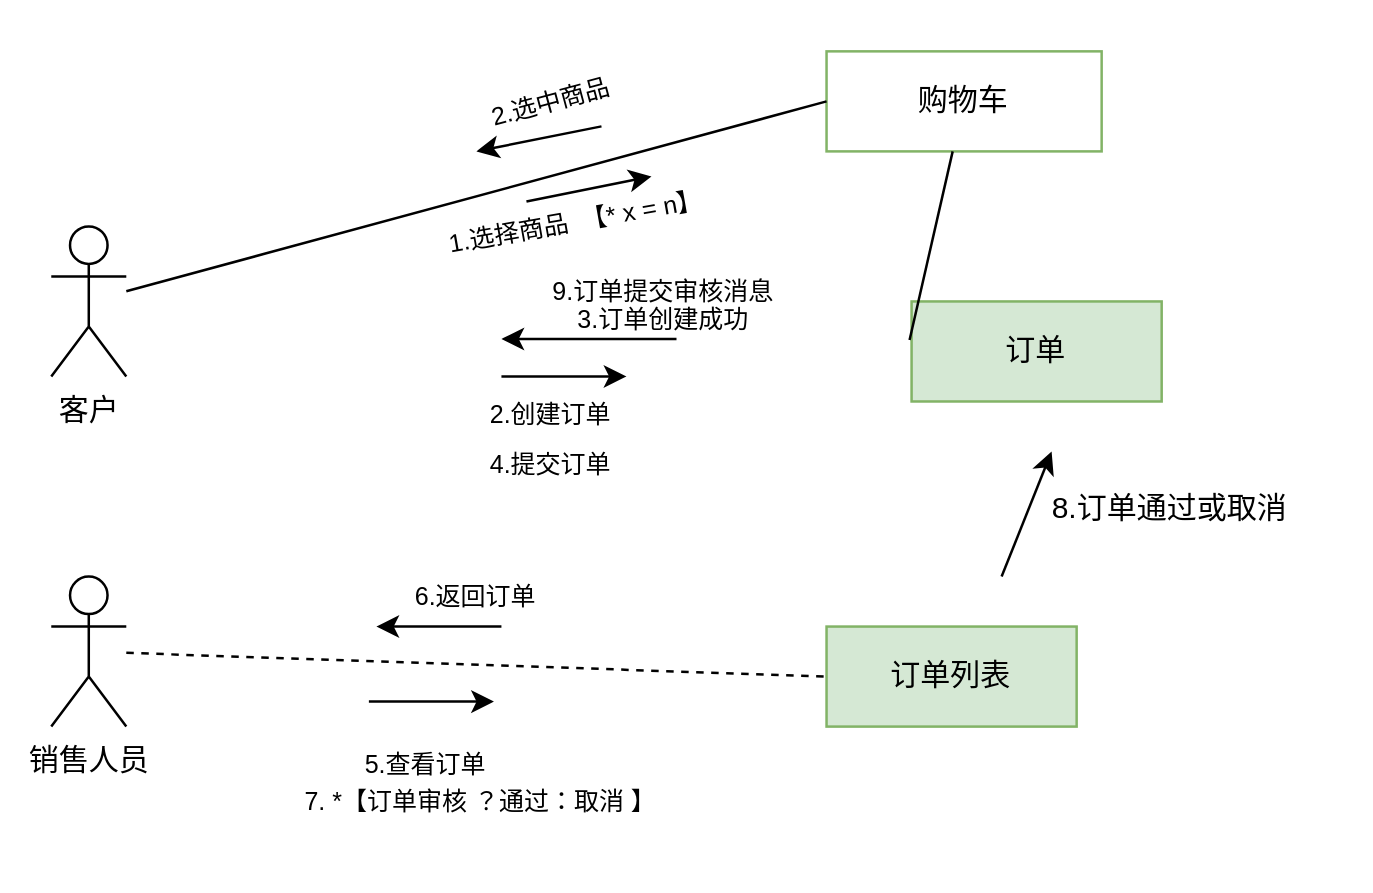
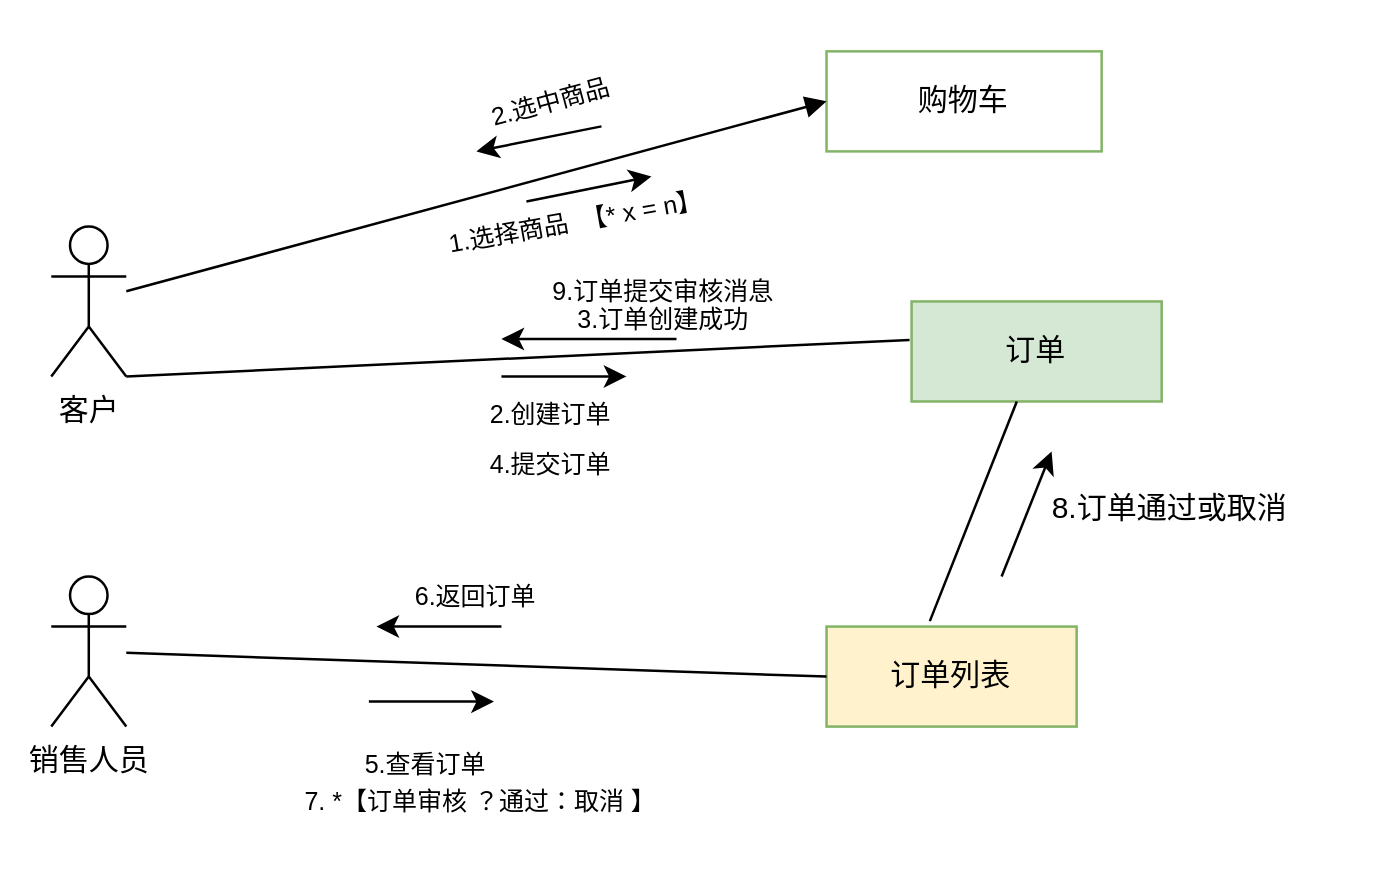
(815, 104) -> (805, 107)
(931, 246) -> (518, 358)
none -> (973, 511)
(479, 664) -> (479, 664)
(951, 676) -> (951, 676)
